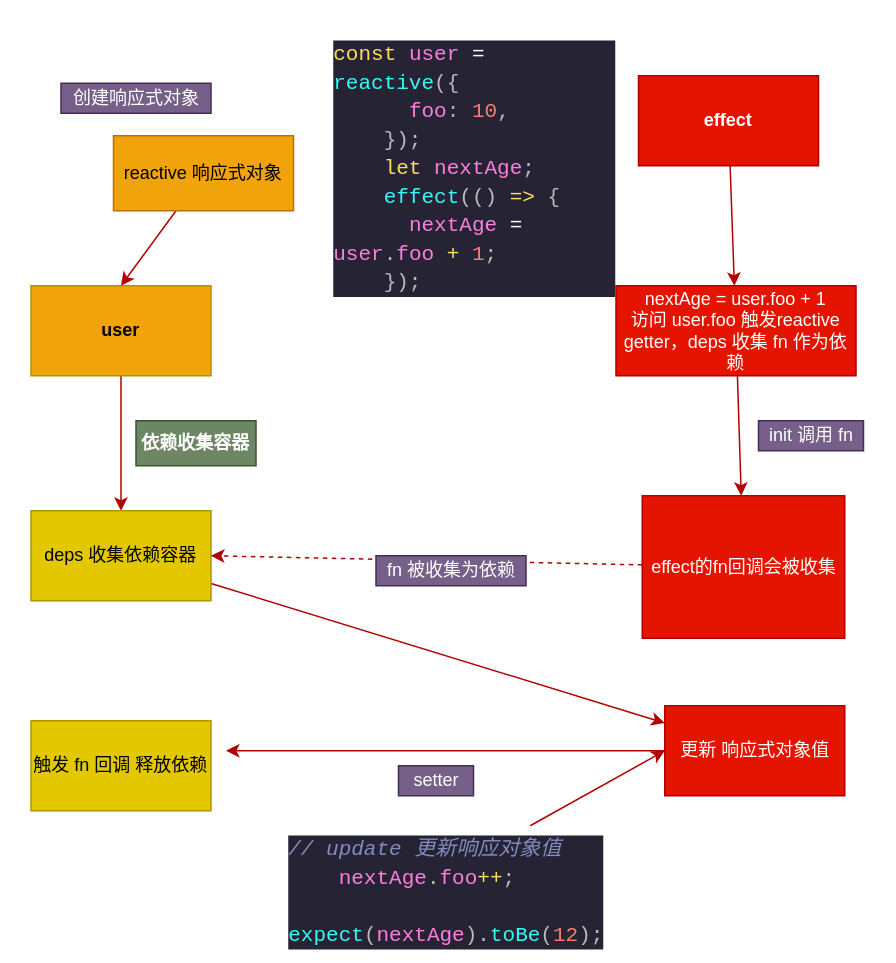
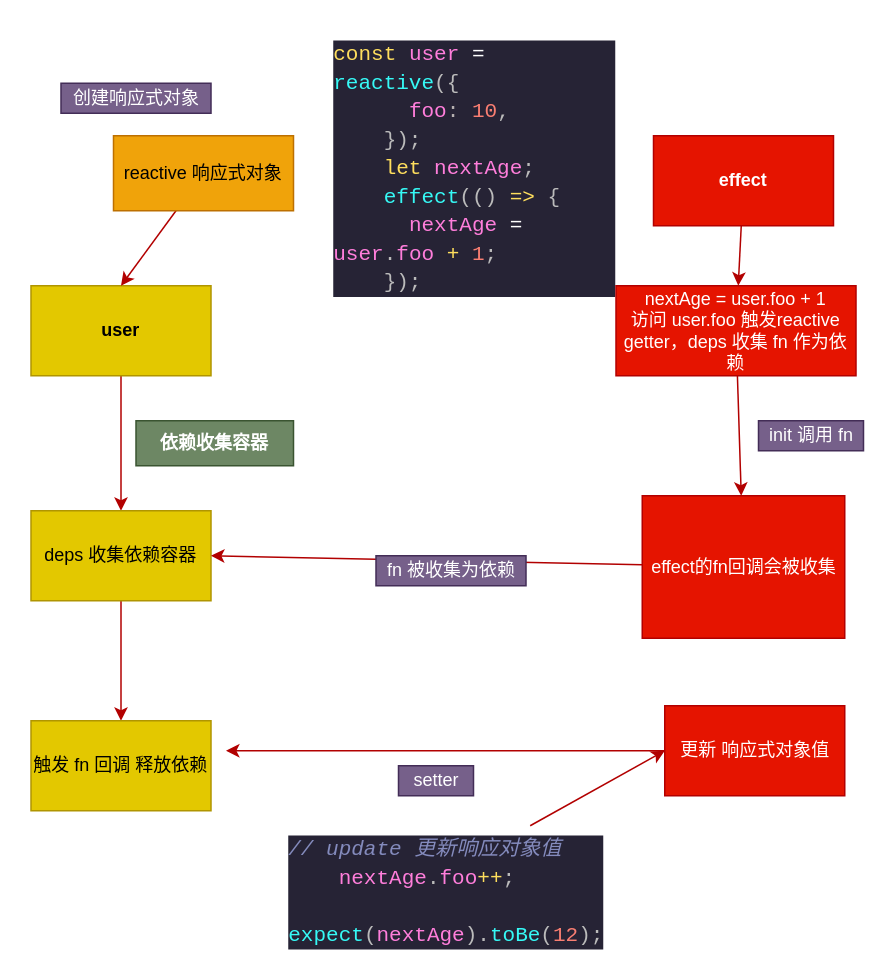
(728, 121) -> (743, 181)
(121, 331) -> (121, 331)
(196, 443) -> (215, 443)
(298, 558) -> (298, 558)
(433, 652) -> (121, 656)
